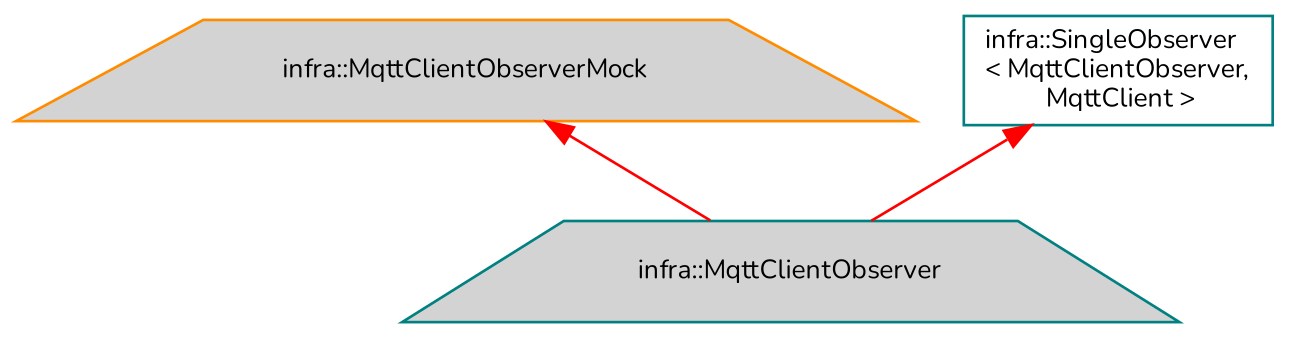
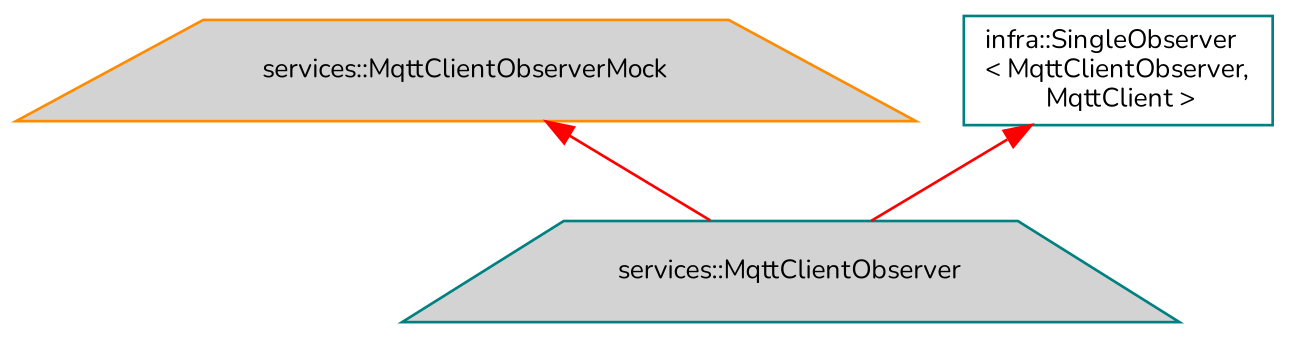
(466, 71) -> (466, 71)
(791, 272) -> (791, 272)
